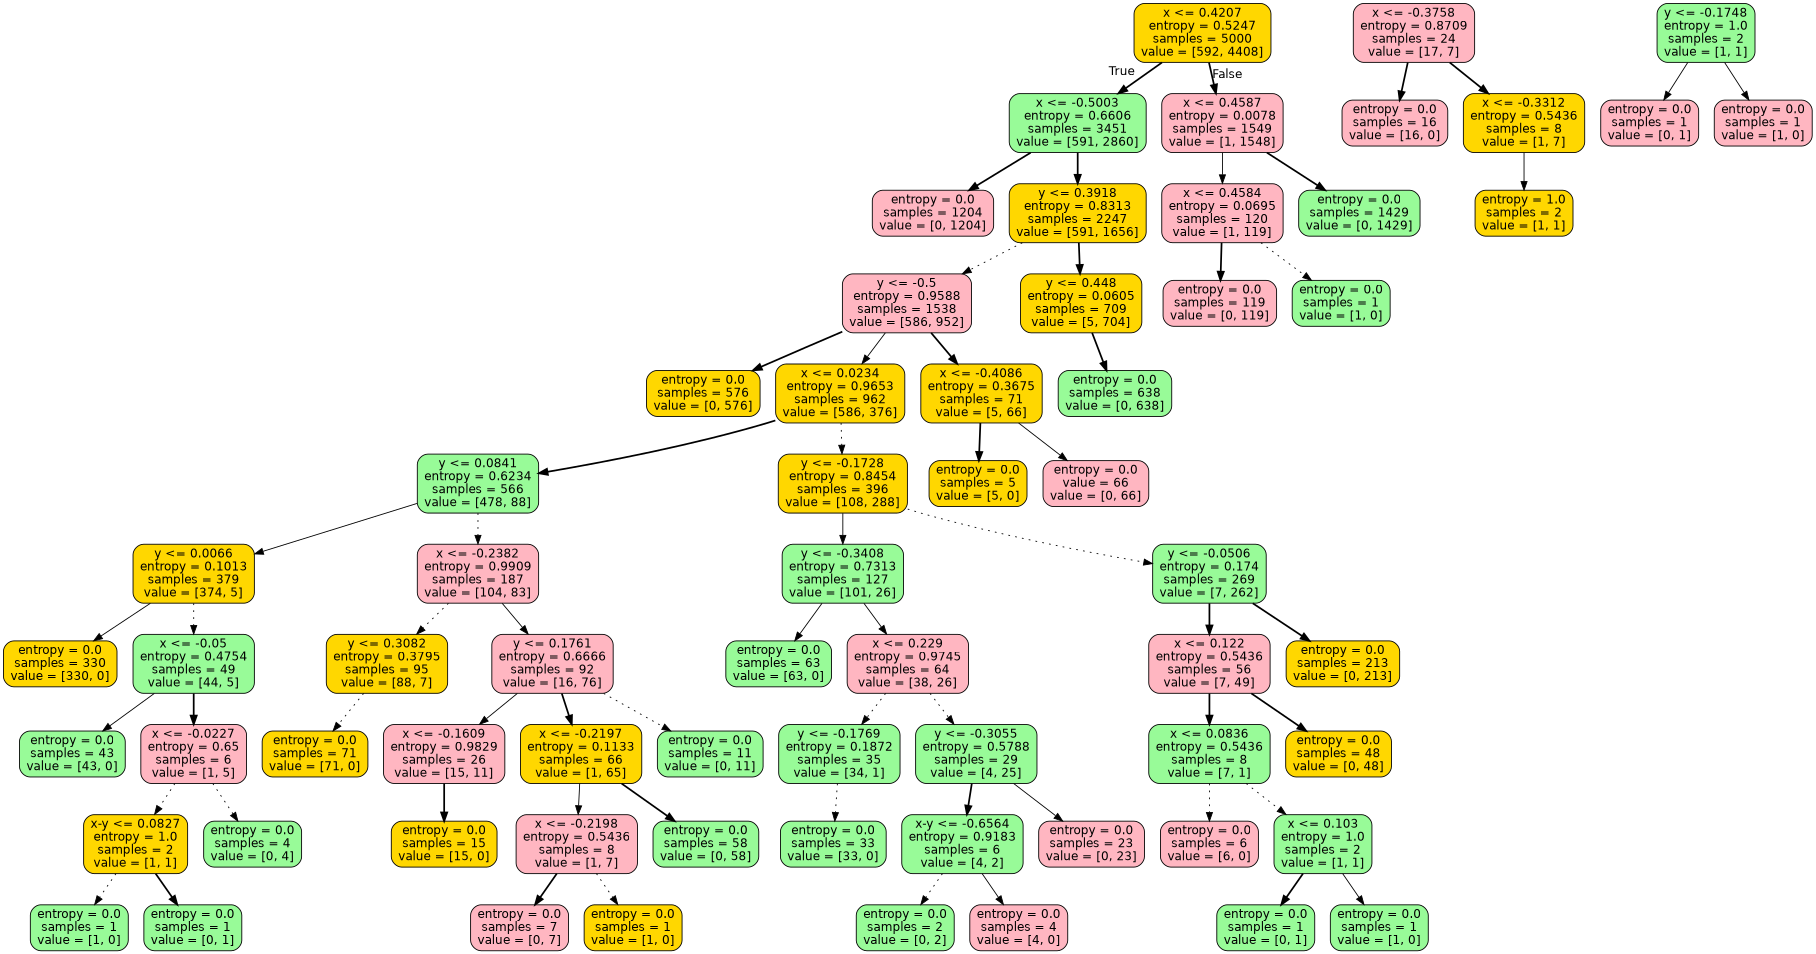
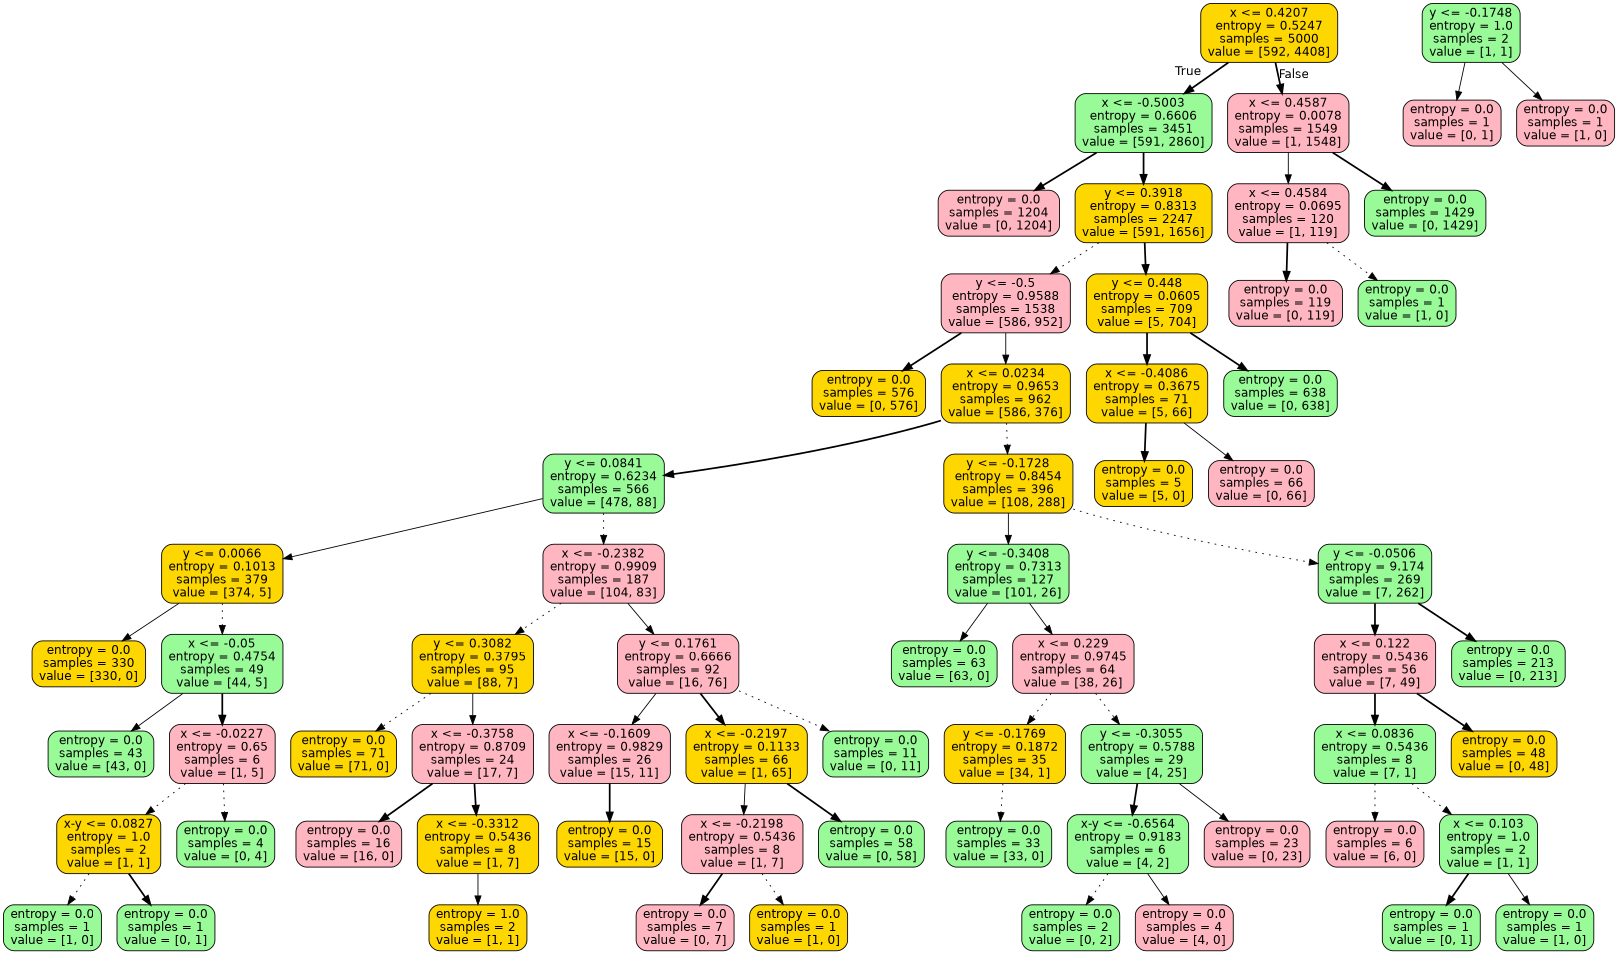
(941, 345) -> (1147, 344)
(1096, 484) -> (1261, 484)
(1209, 574) -> (1375, 574)
(1343, 664) -> (1508, 664)
none -> (473, 704)
(839, 754) -> (1005, 754)
